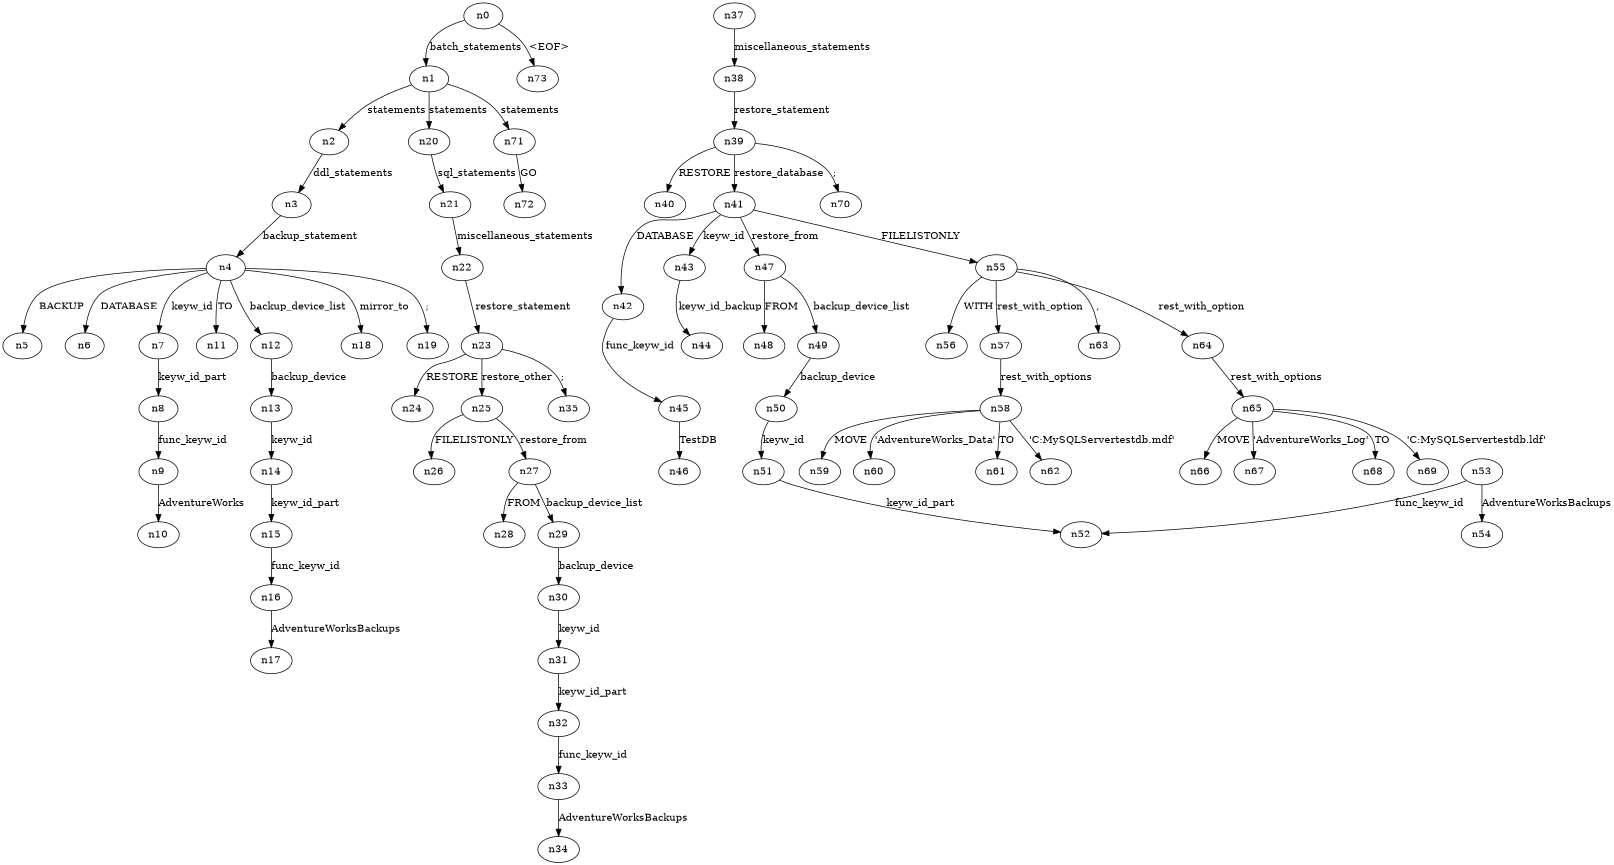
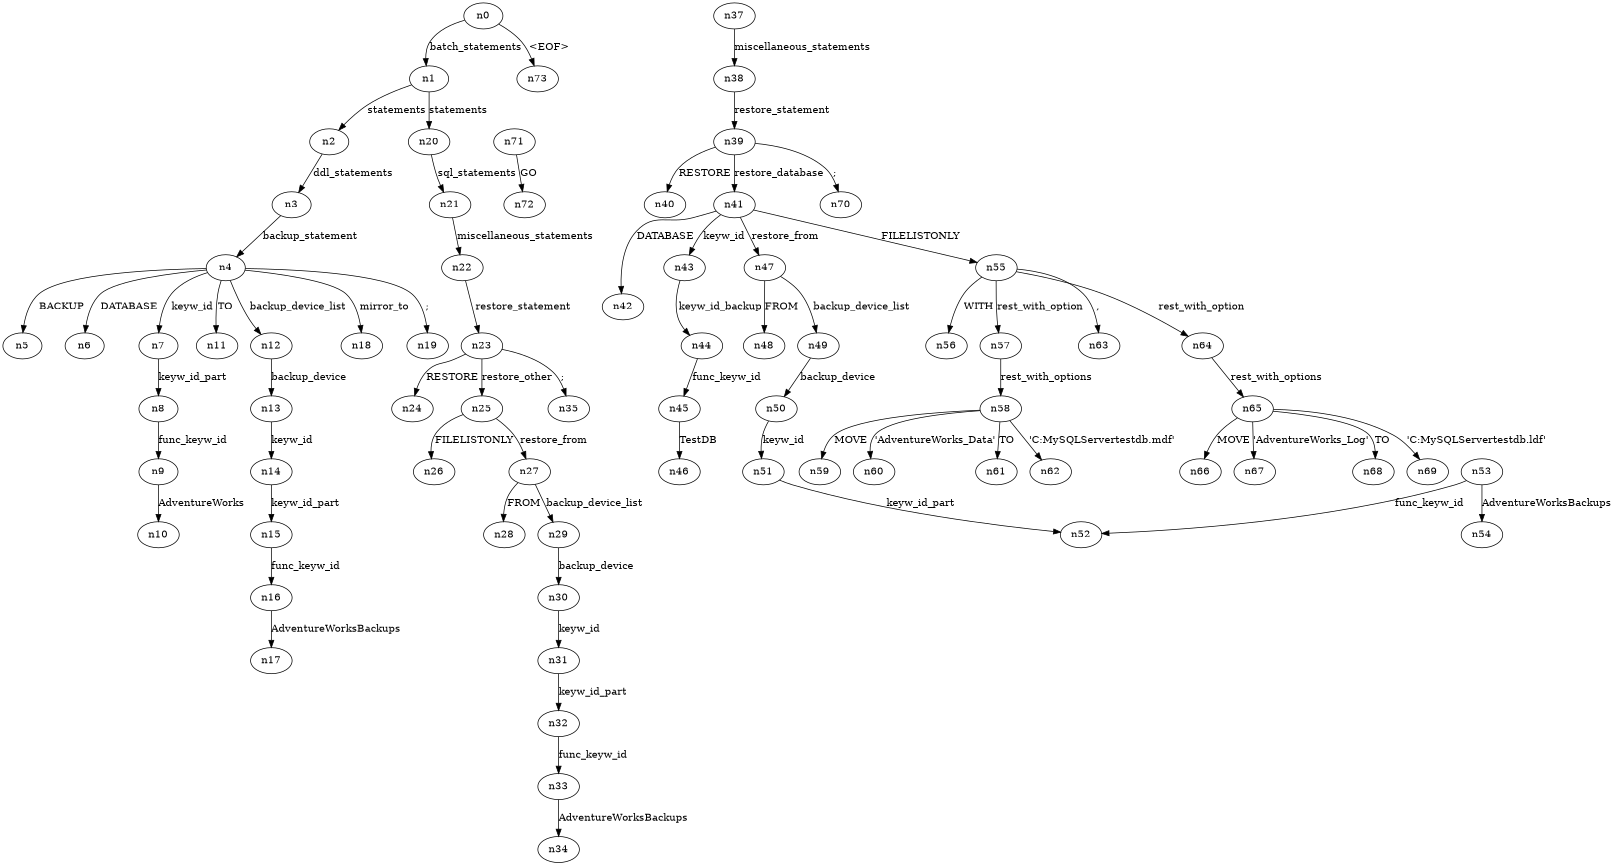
(480, 98) -> none
(612, 368) -> (692, 374)
